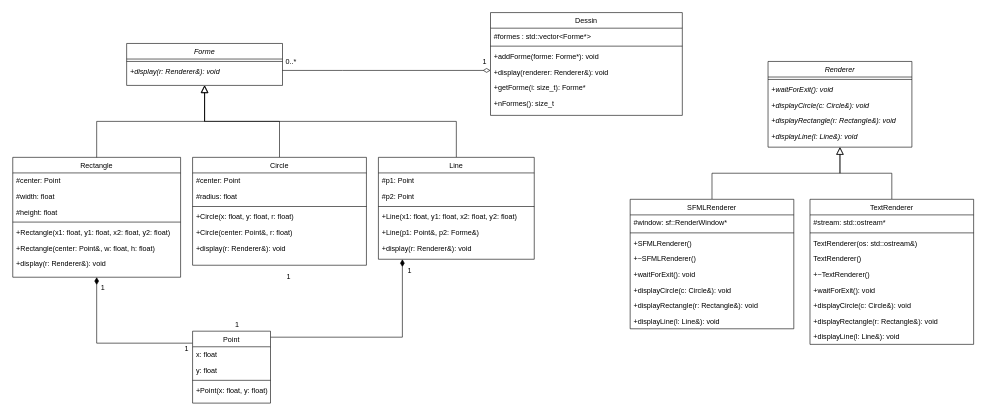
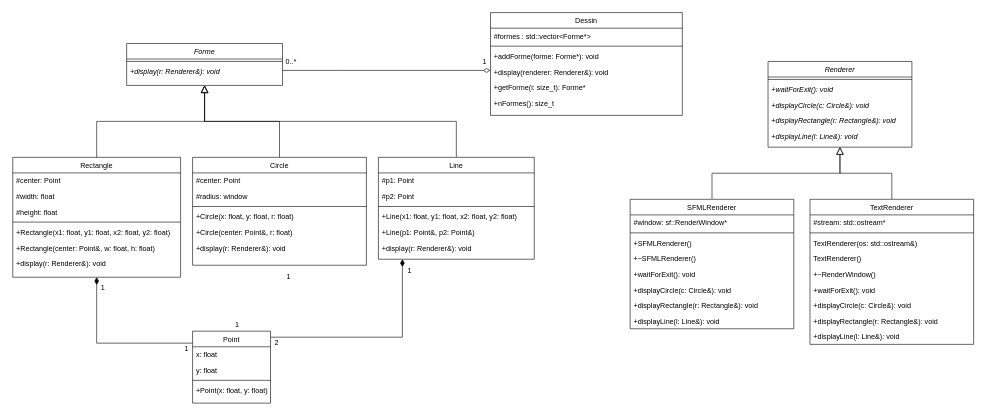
(220, 197) -> (222, 197)
(433, 233) -> (432, 233)
(846, 275) -> (845, 275)
none -> (276, 344)
